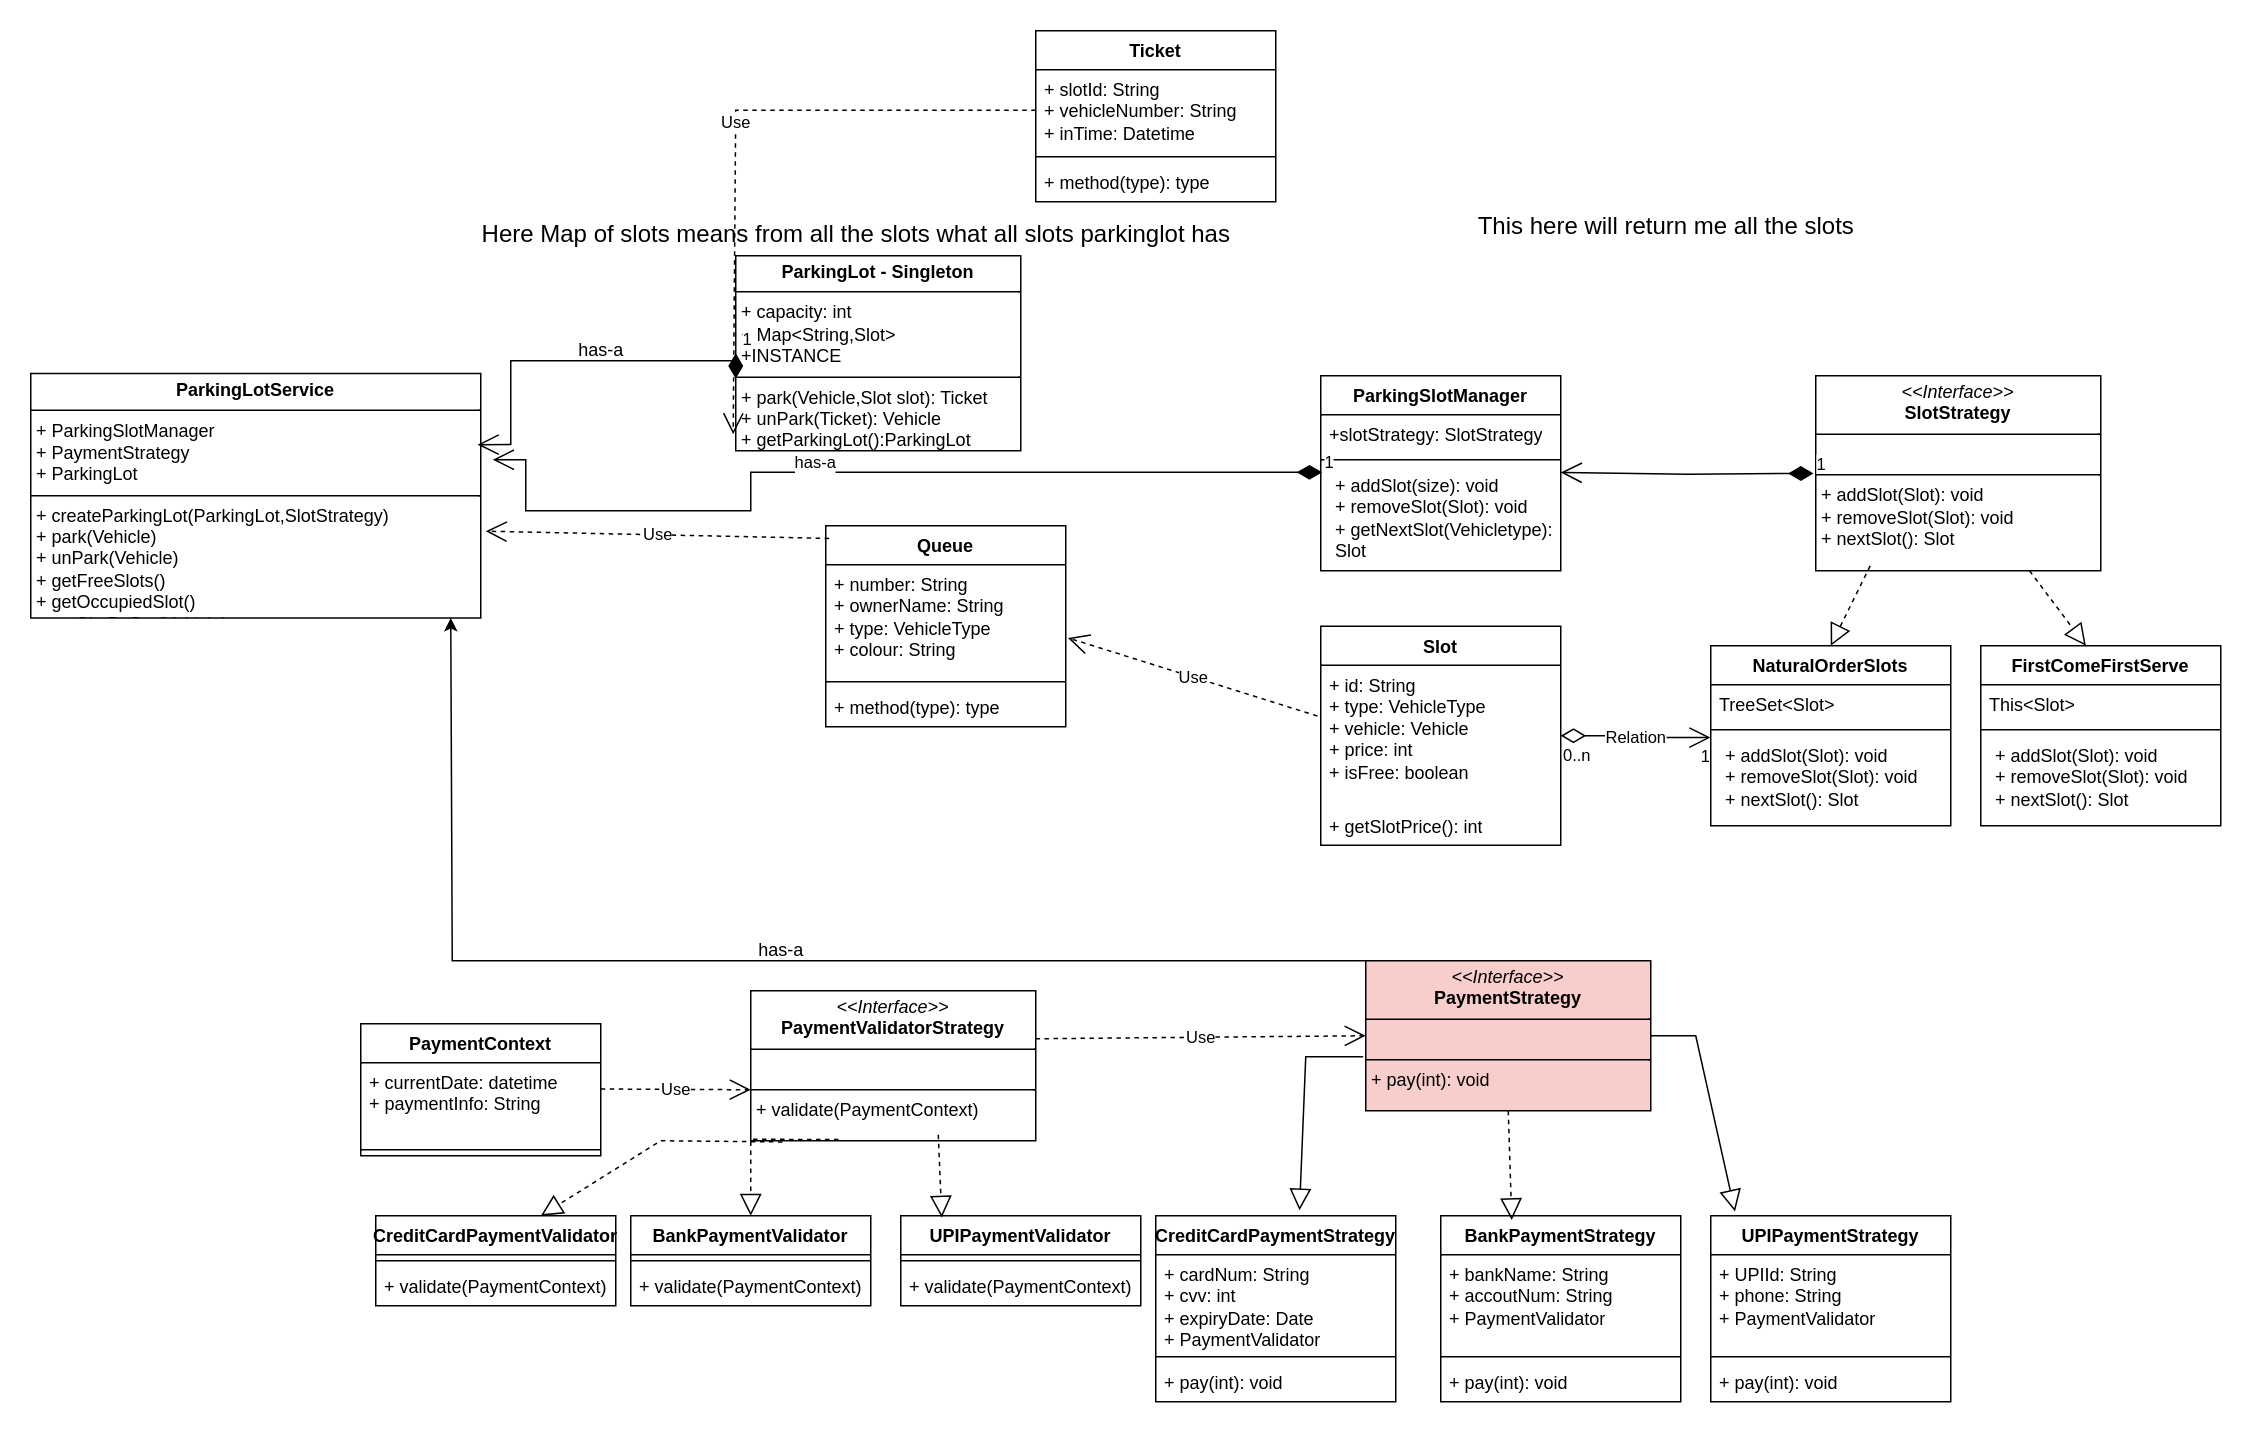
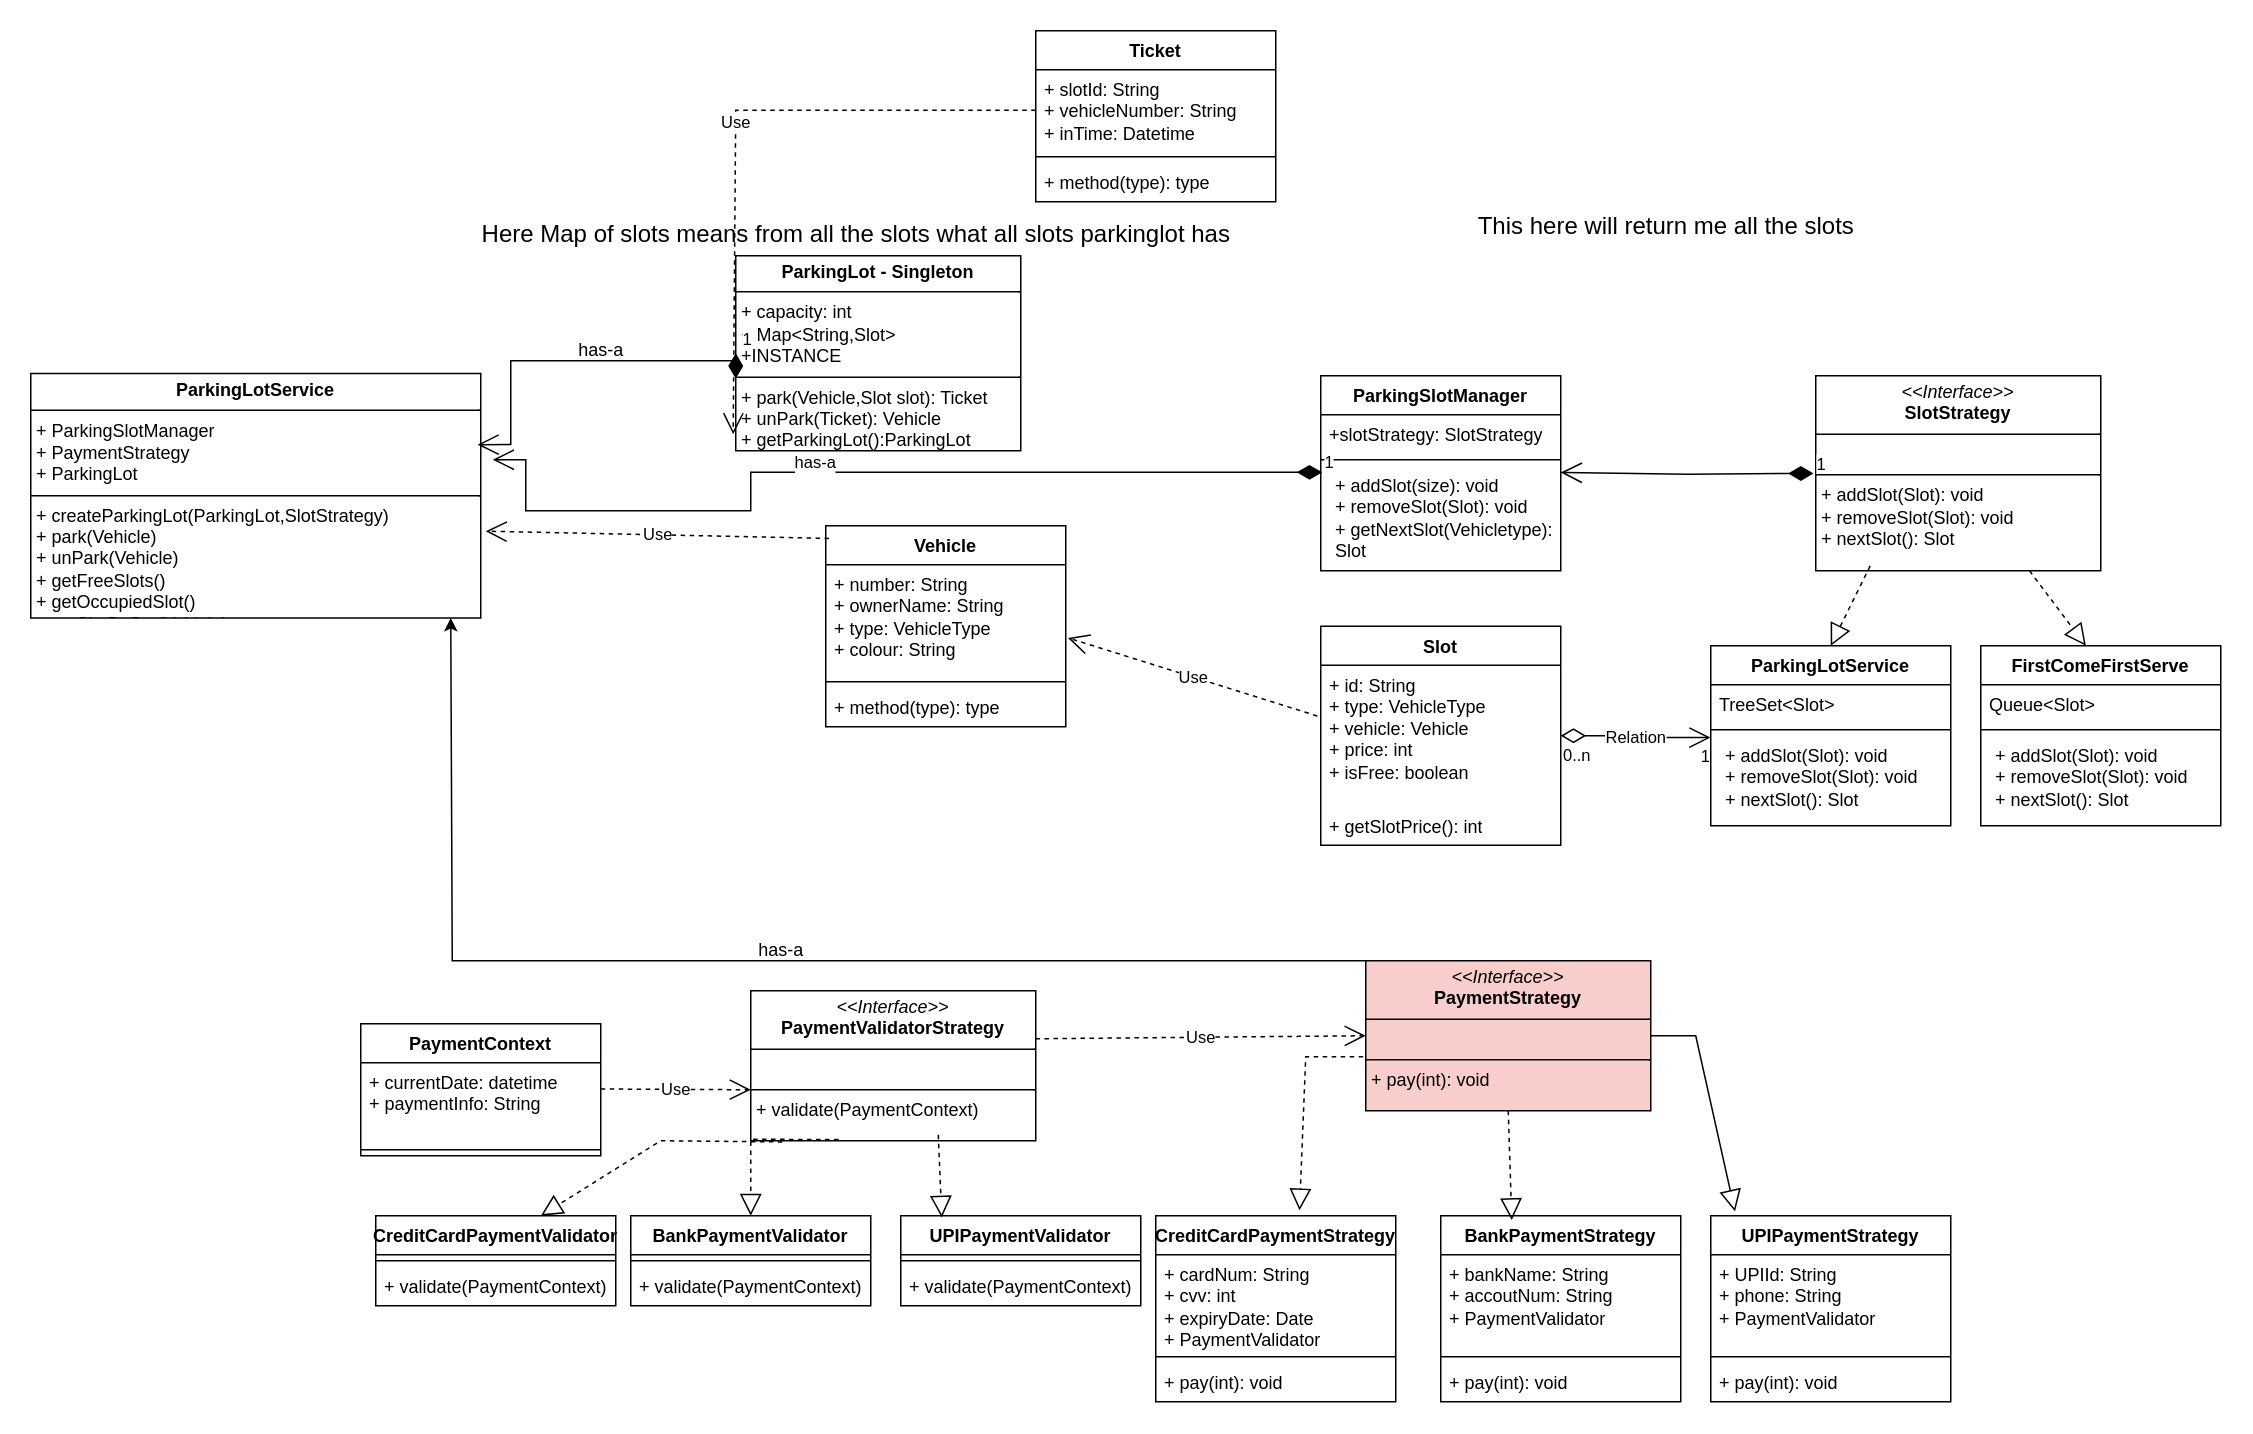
(946, 547) -> (946, 547)
(1831, 667) -> (1831, 667)
(2035, 706) -> (2043, 706)
(1304, 1096) -> (1304, 1096)
